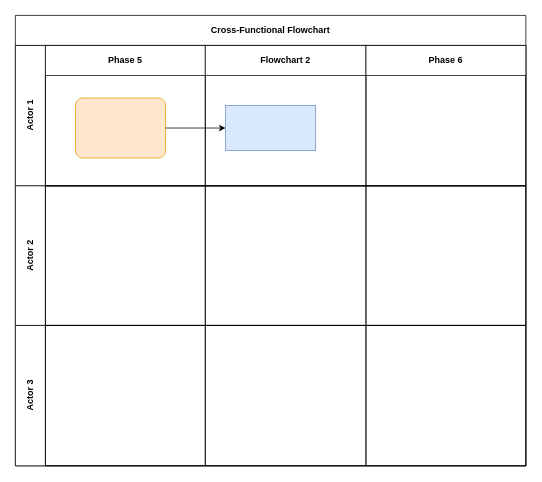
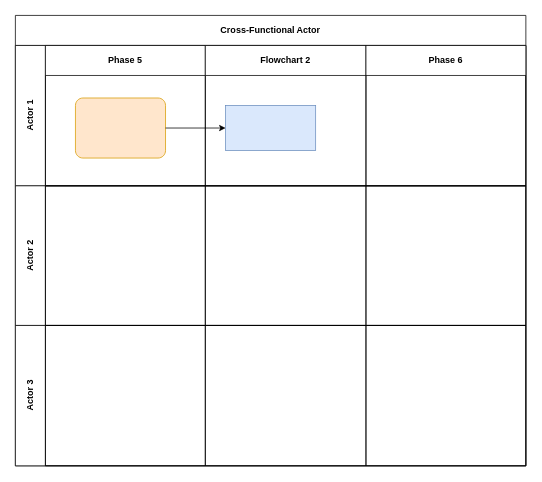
(270, 30) -> (270, 30)
